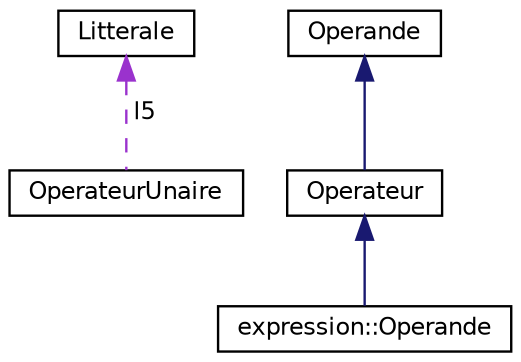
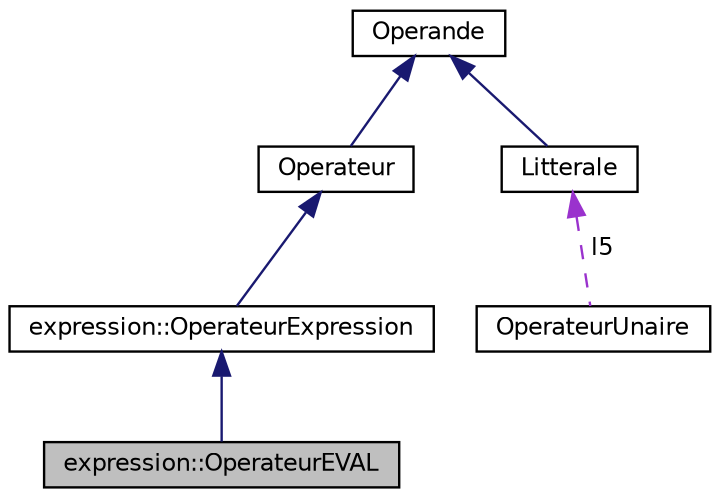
none -> (508, 109)
(365, 329) -> (222, 329)
none -> (222, 465)
